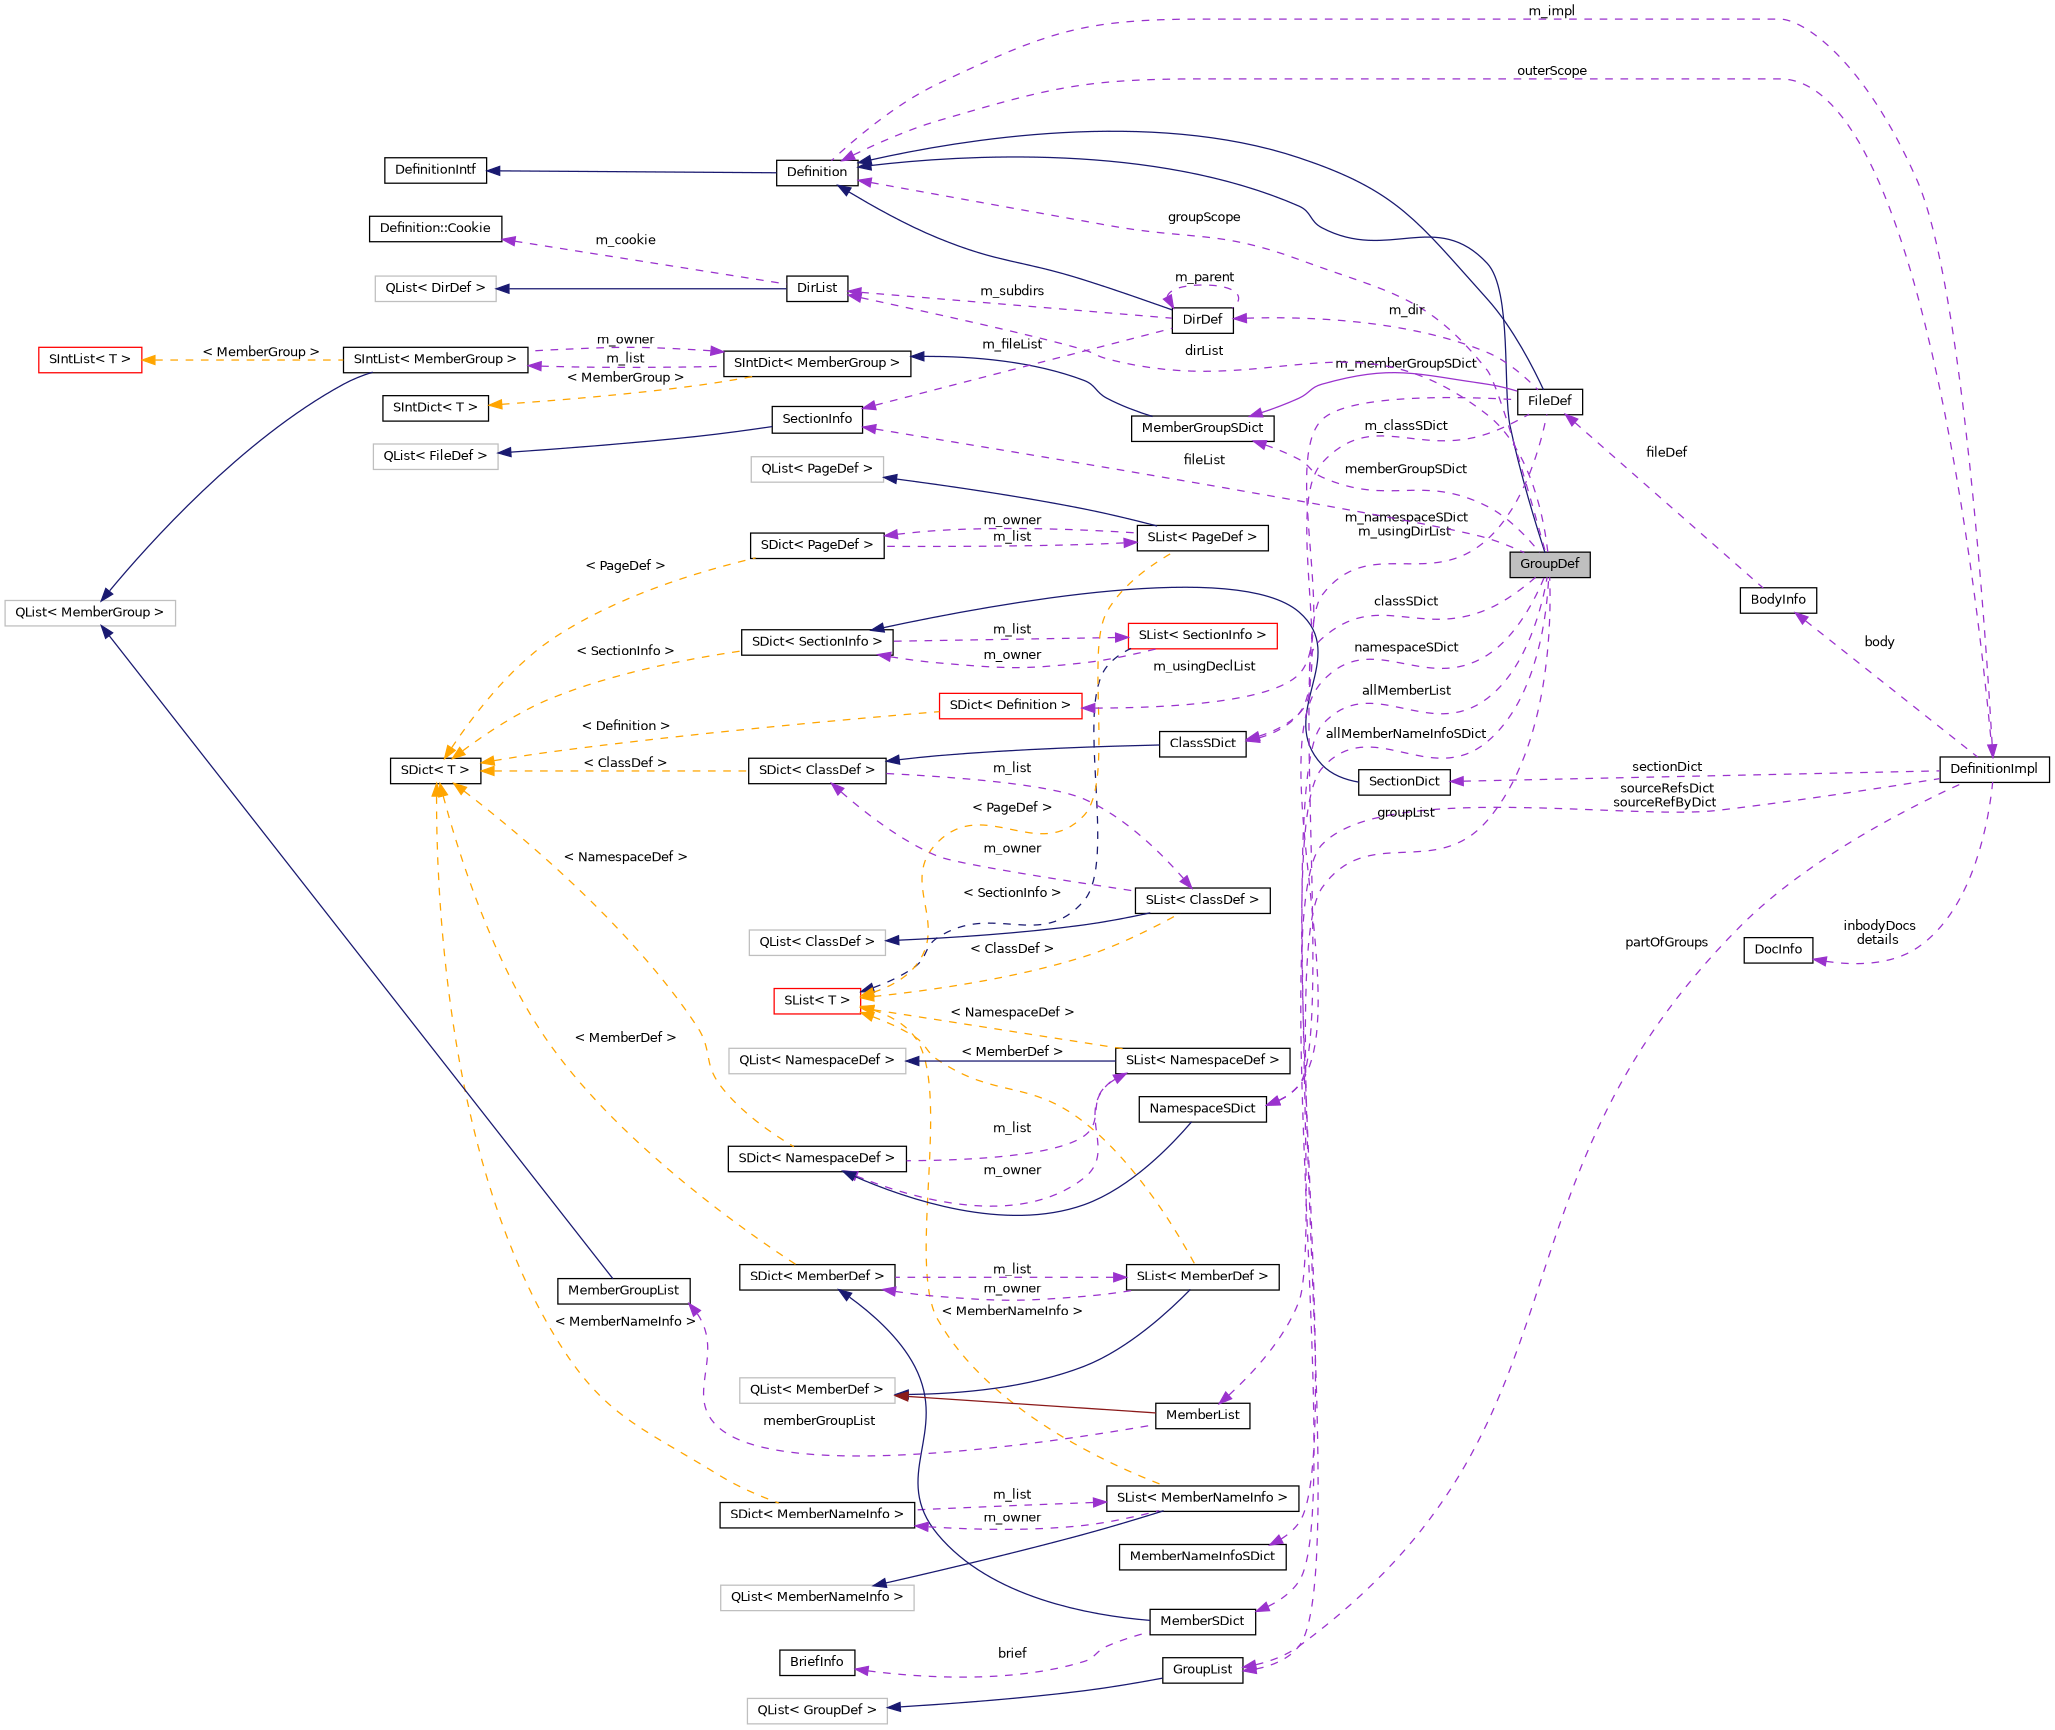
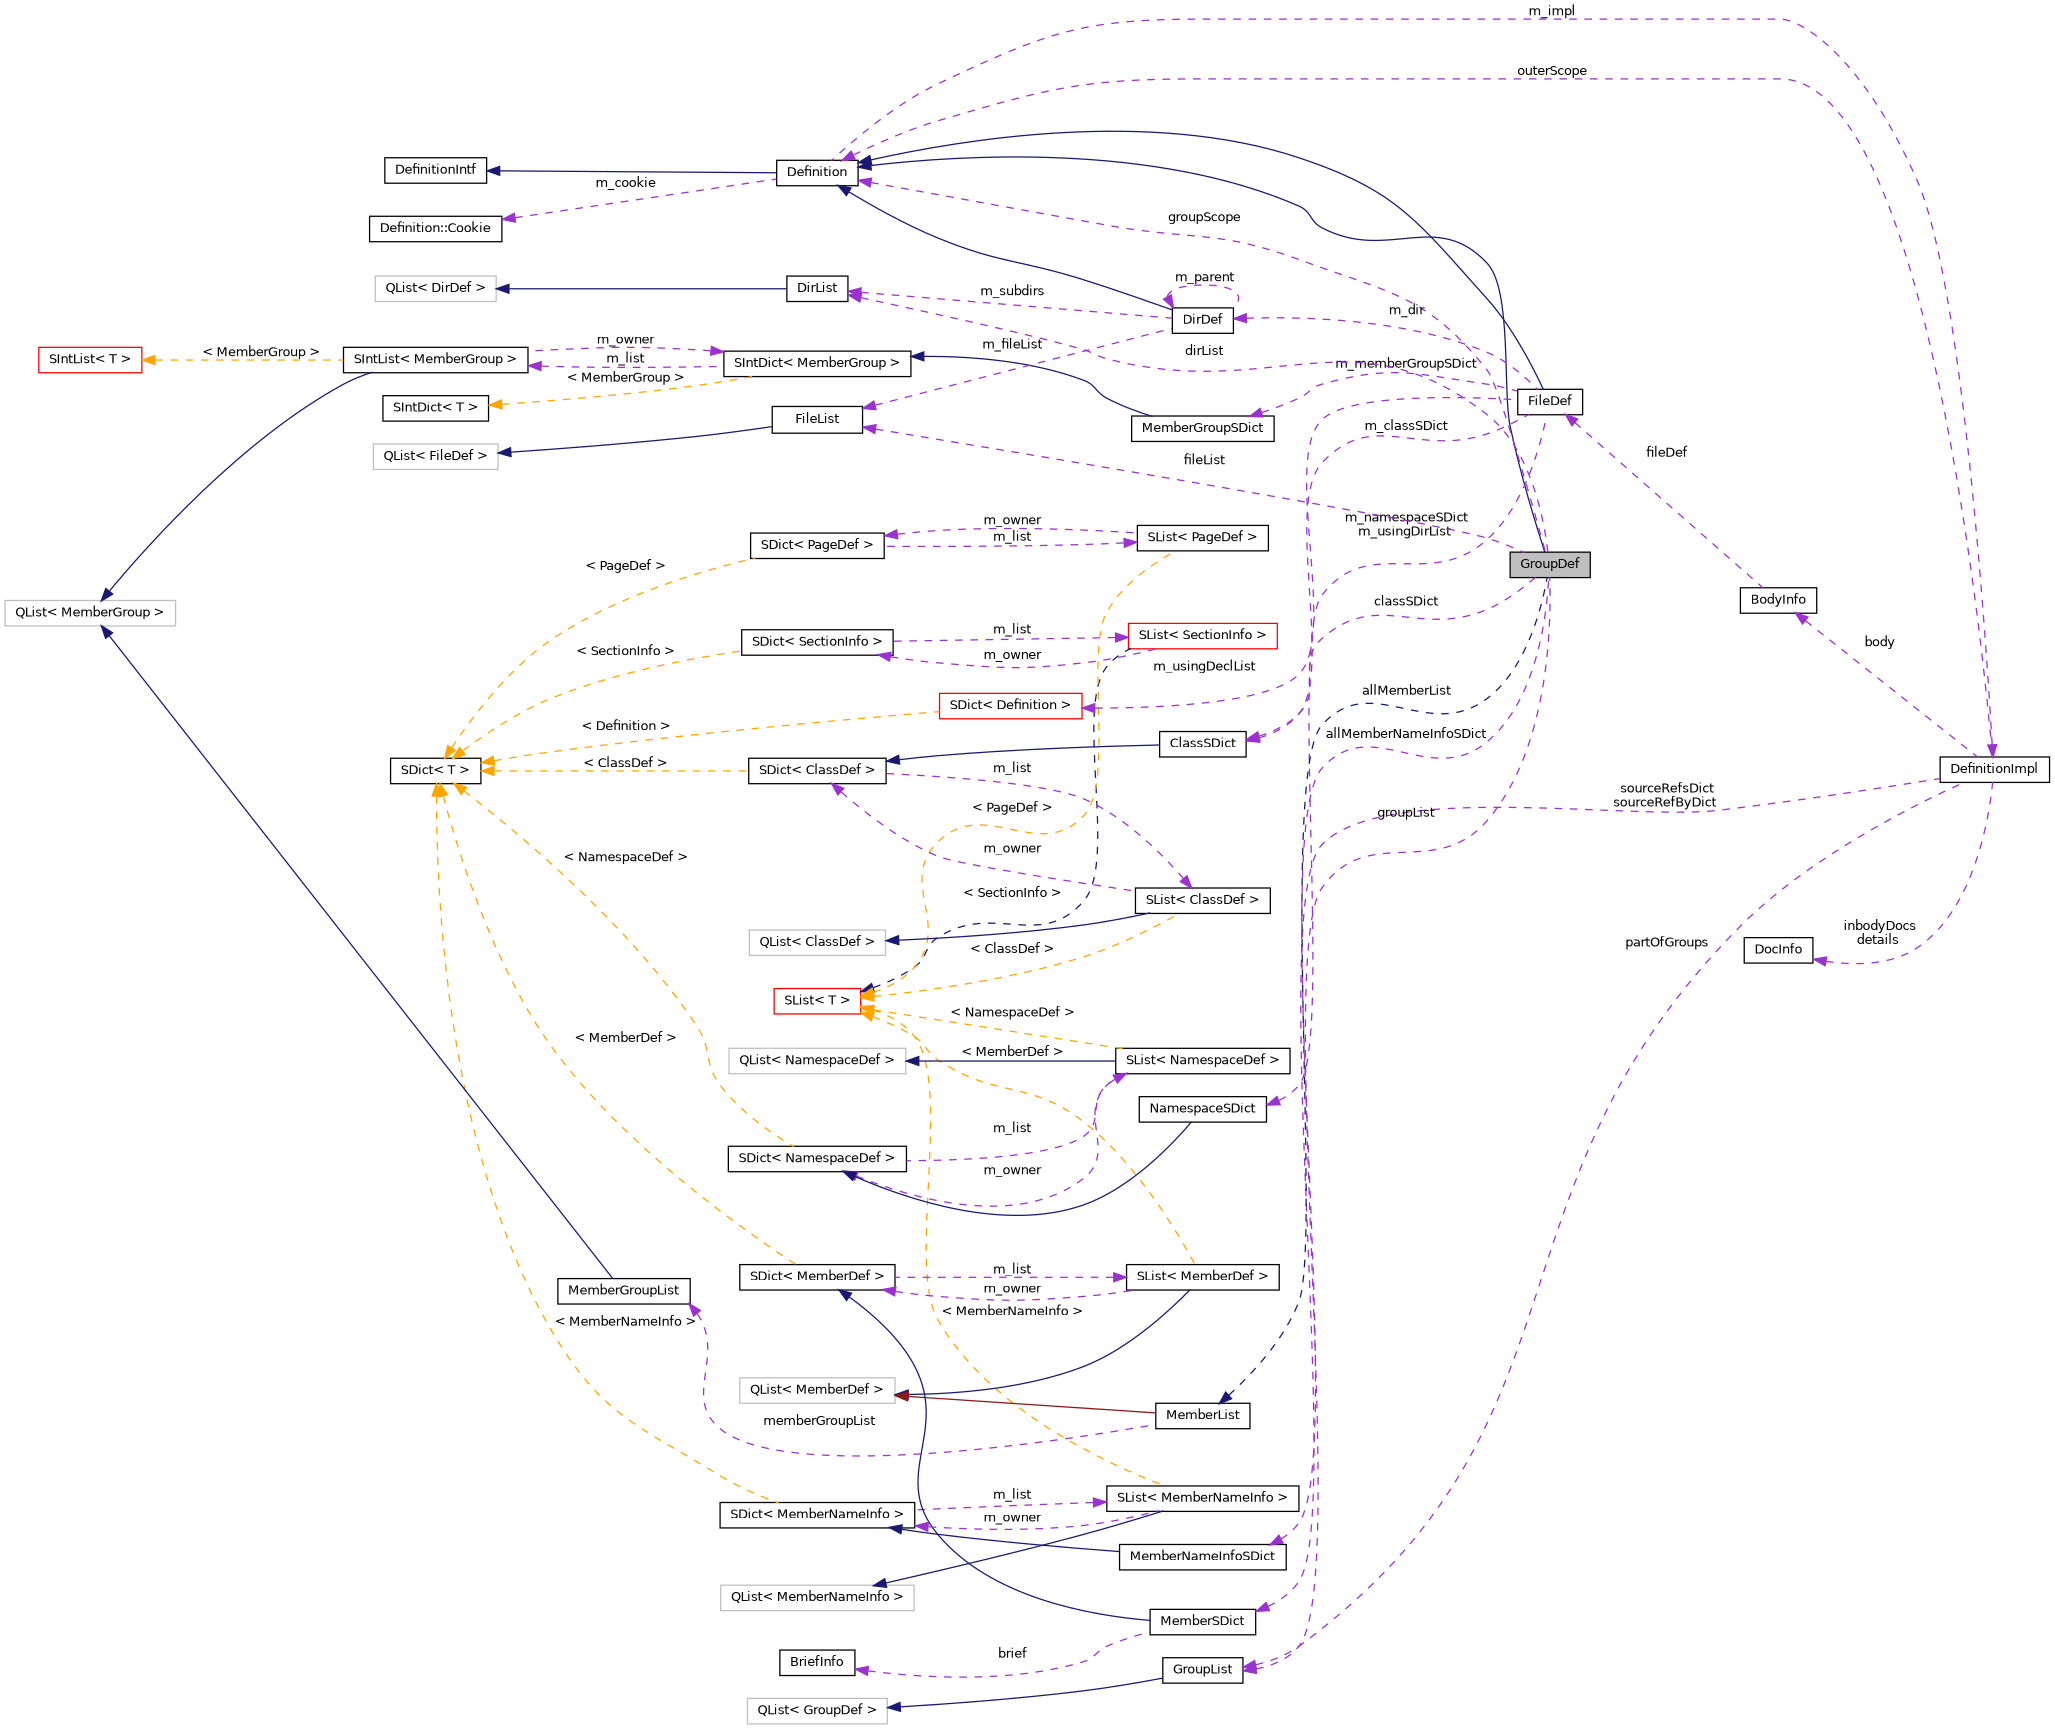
(651, 263) -> (646, 198)
(1373, 374) -> (1373, 374)
(817, 420) -> (817, 420)
(817, 469) -> none
(1407, 490) -> none
(1317, 739) -> (1317, 739)
(1301, 760) -> none
(1405, 782) -> none
none -> (1010, 1542)
